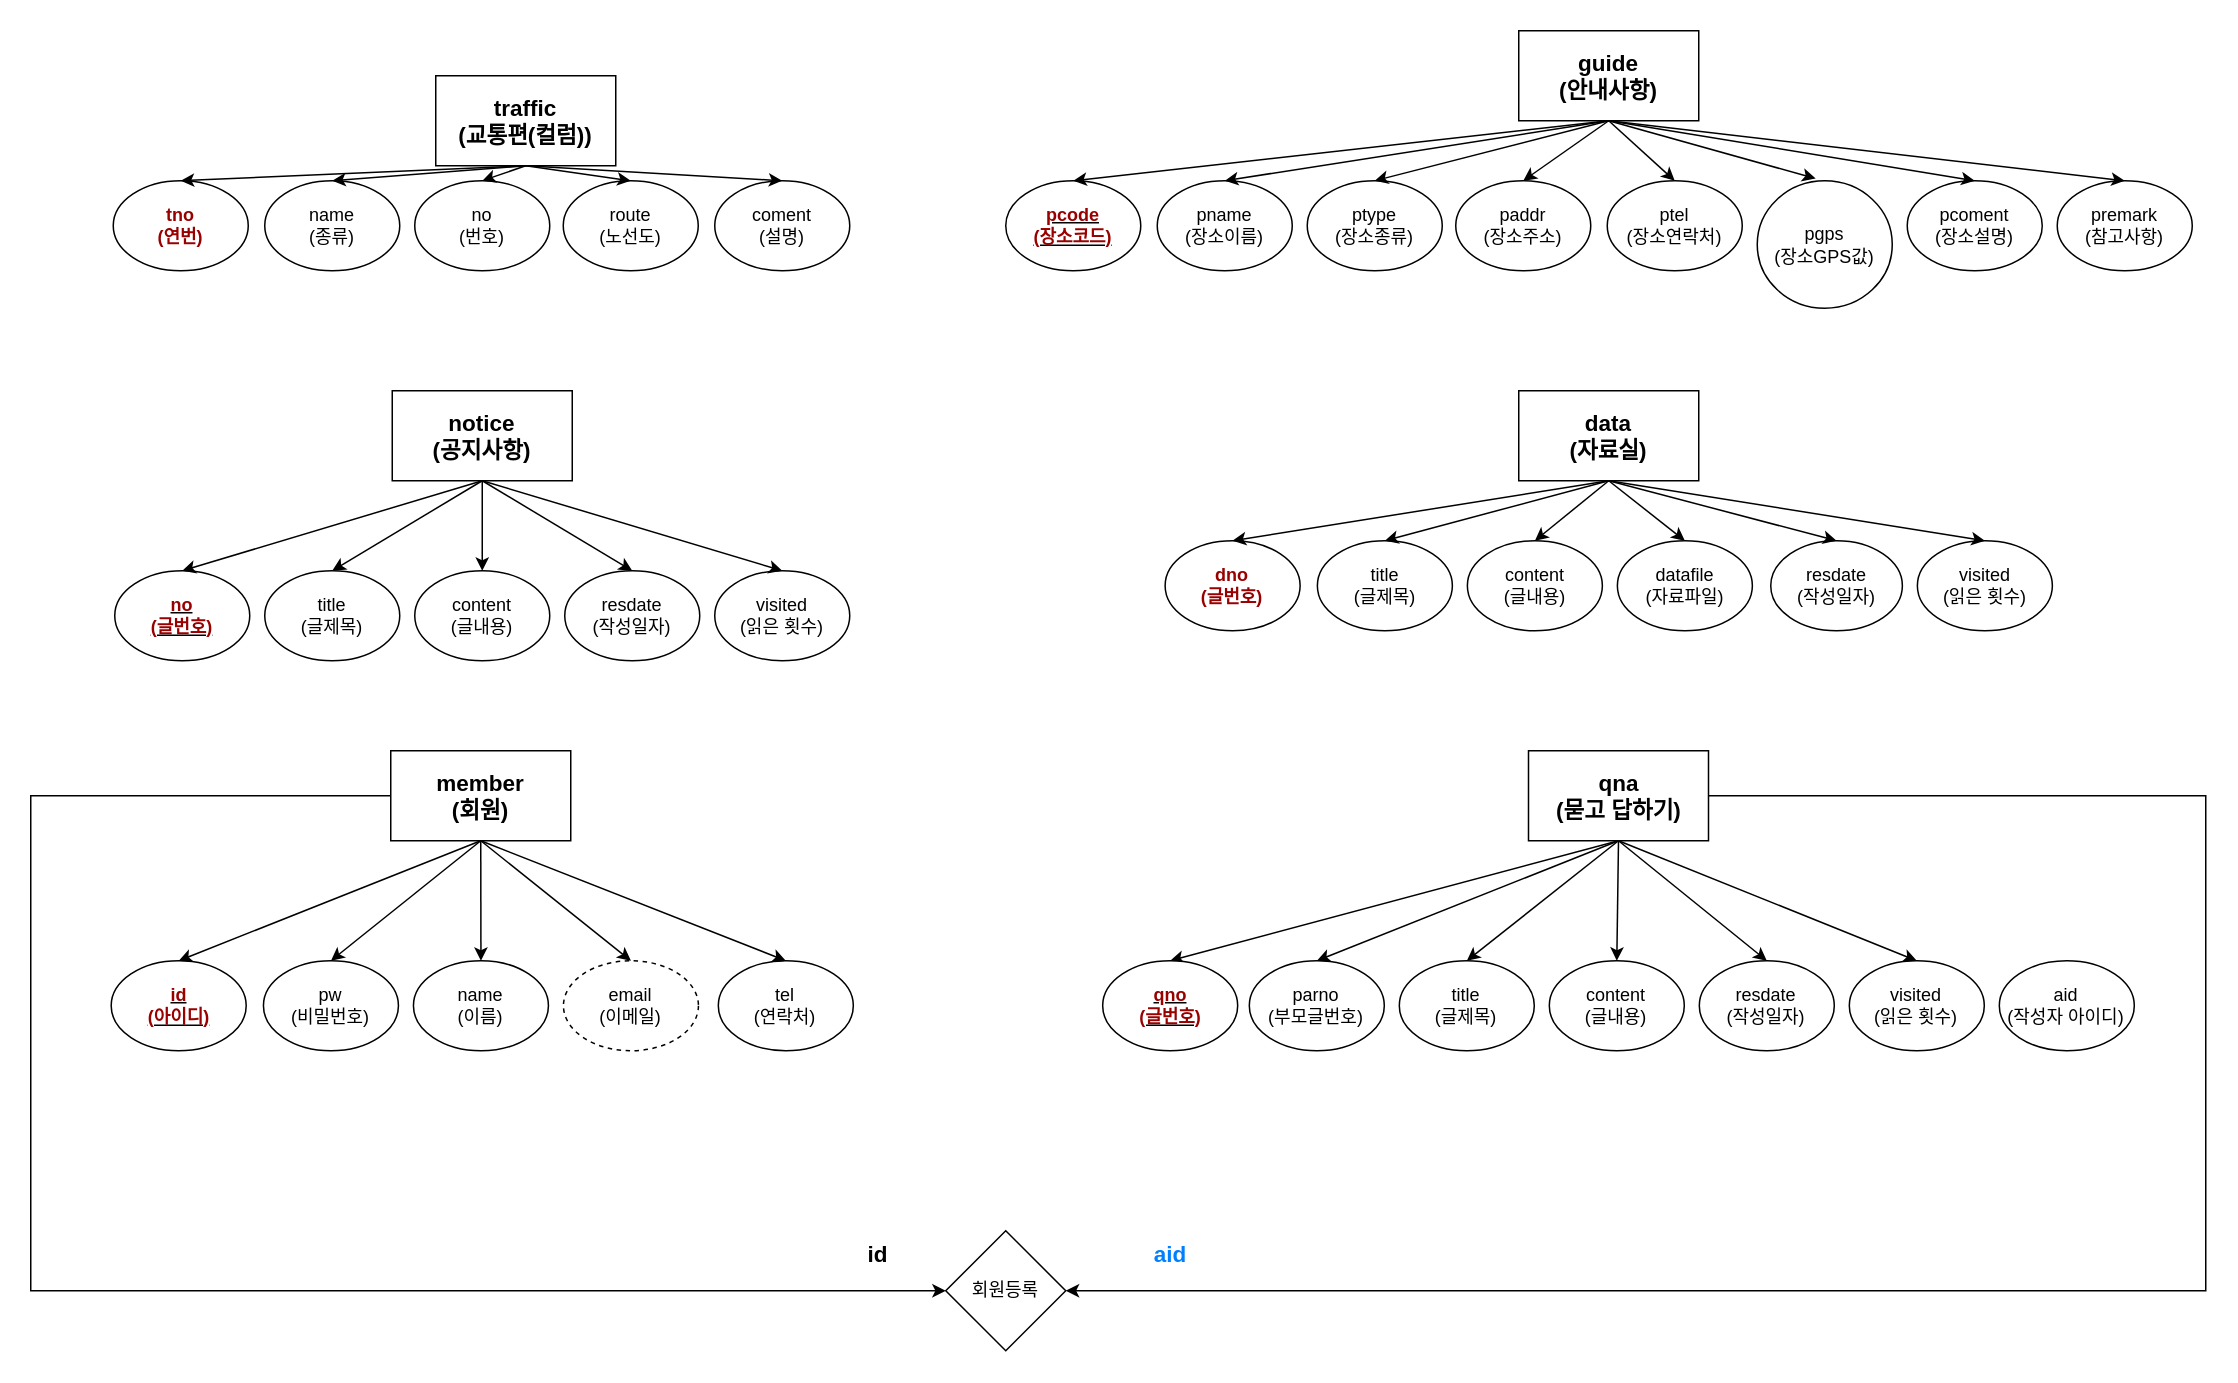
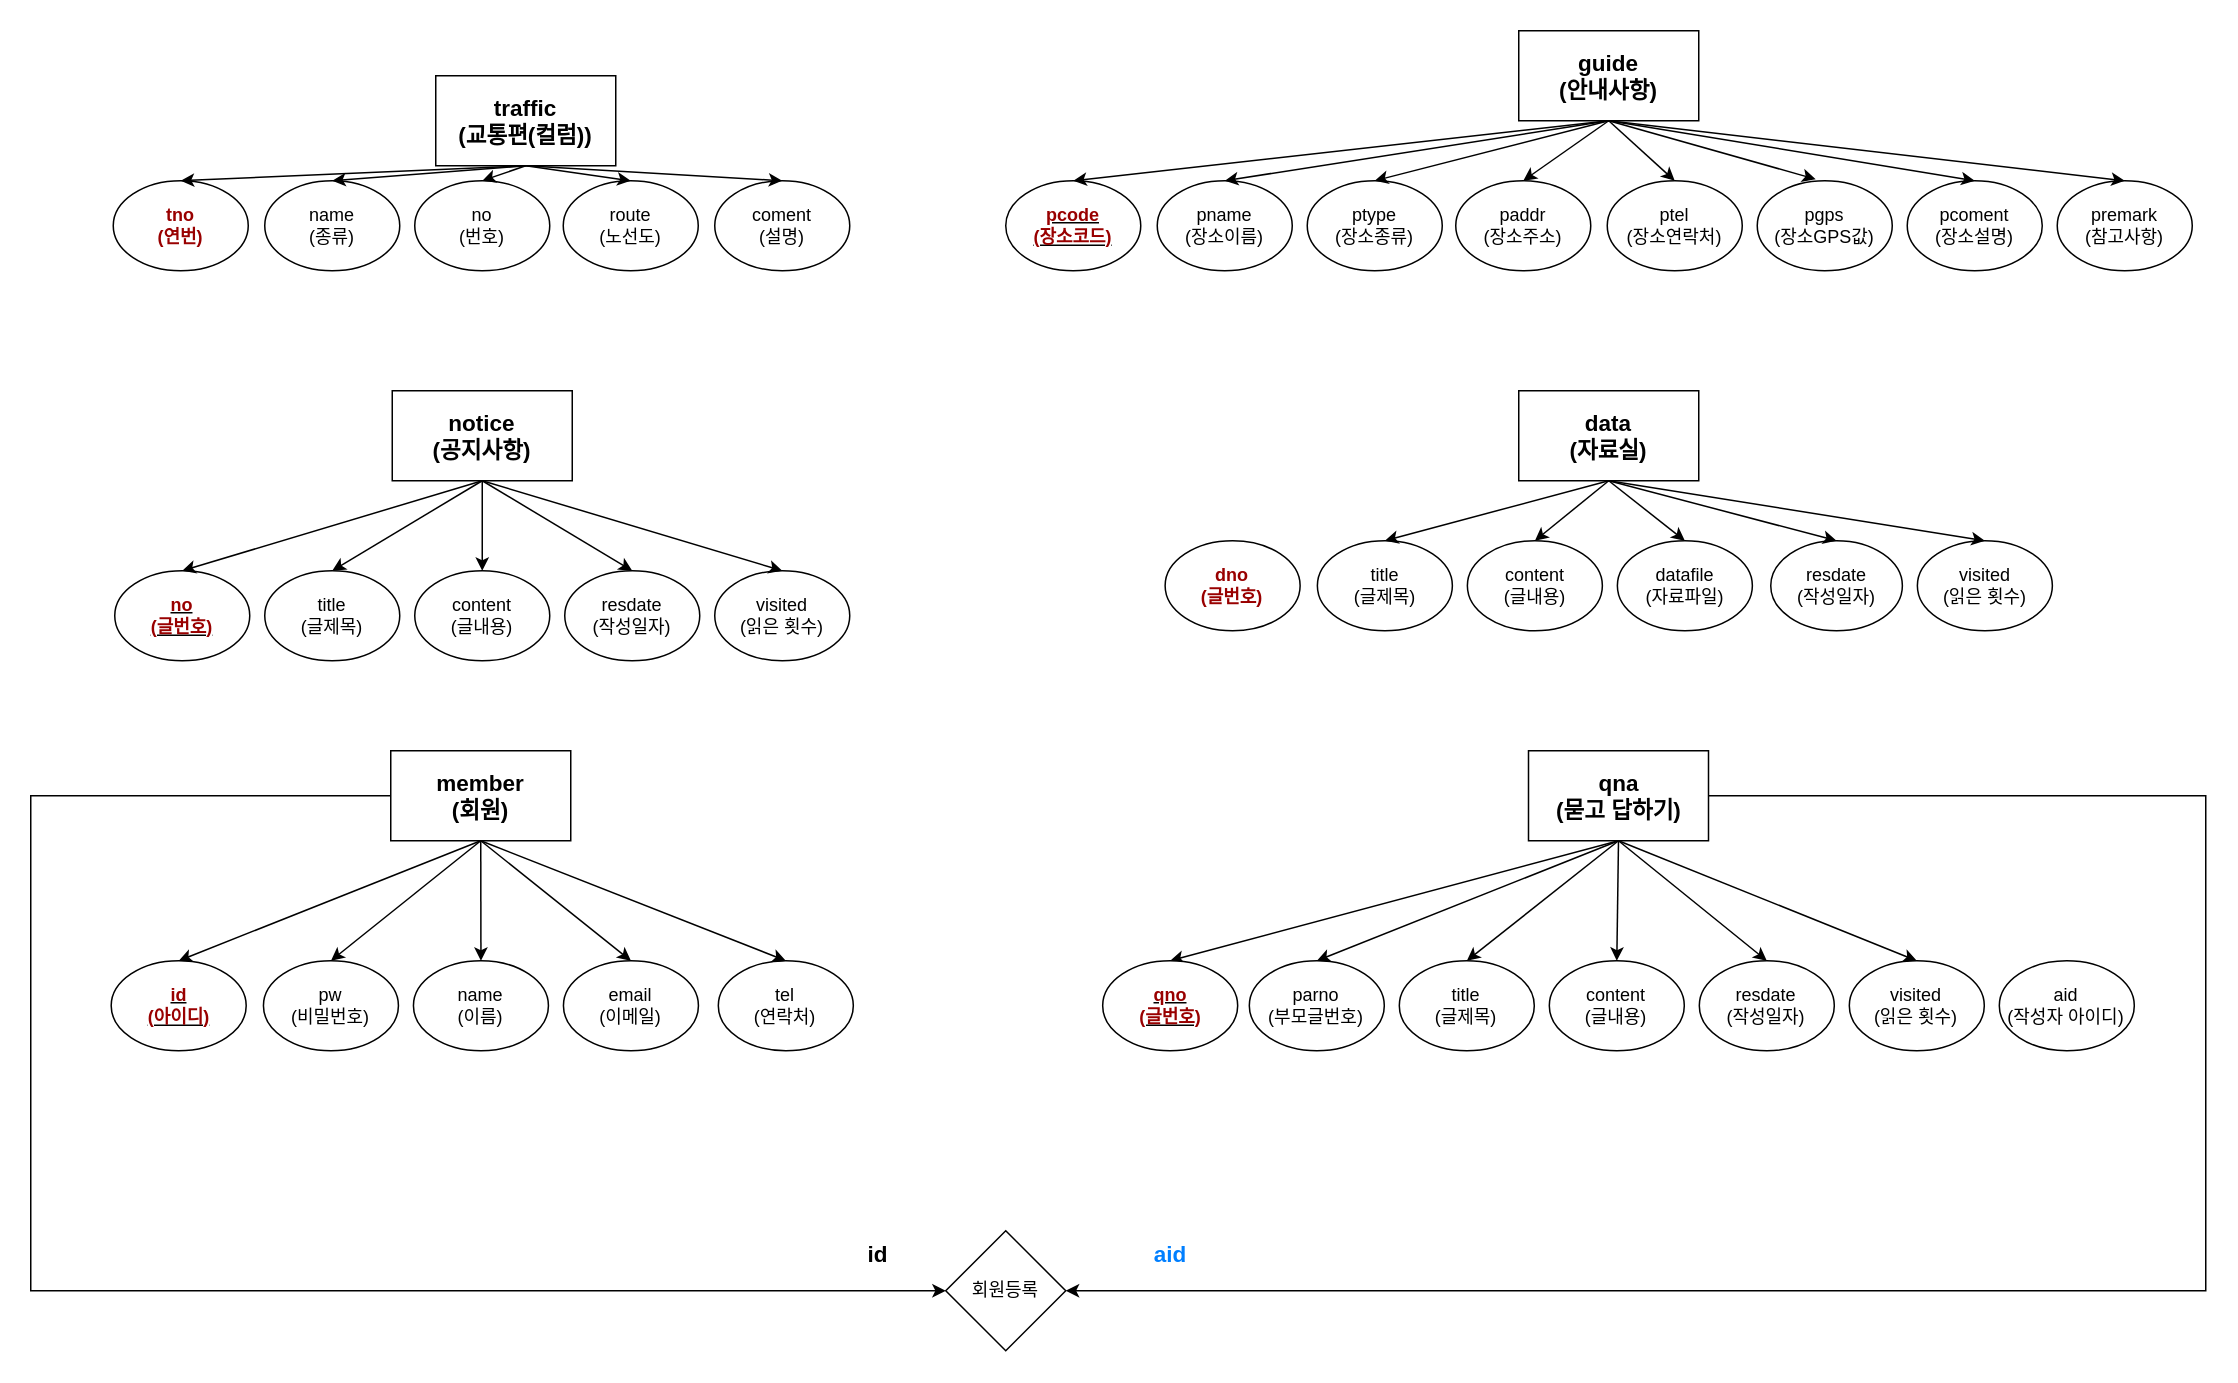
(1825, 245) -> (1825, 226)
(1412, 512) -> none
(631, 1006) -> (631, 1006)
